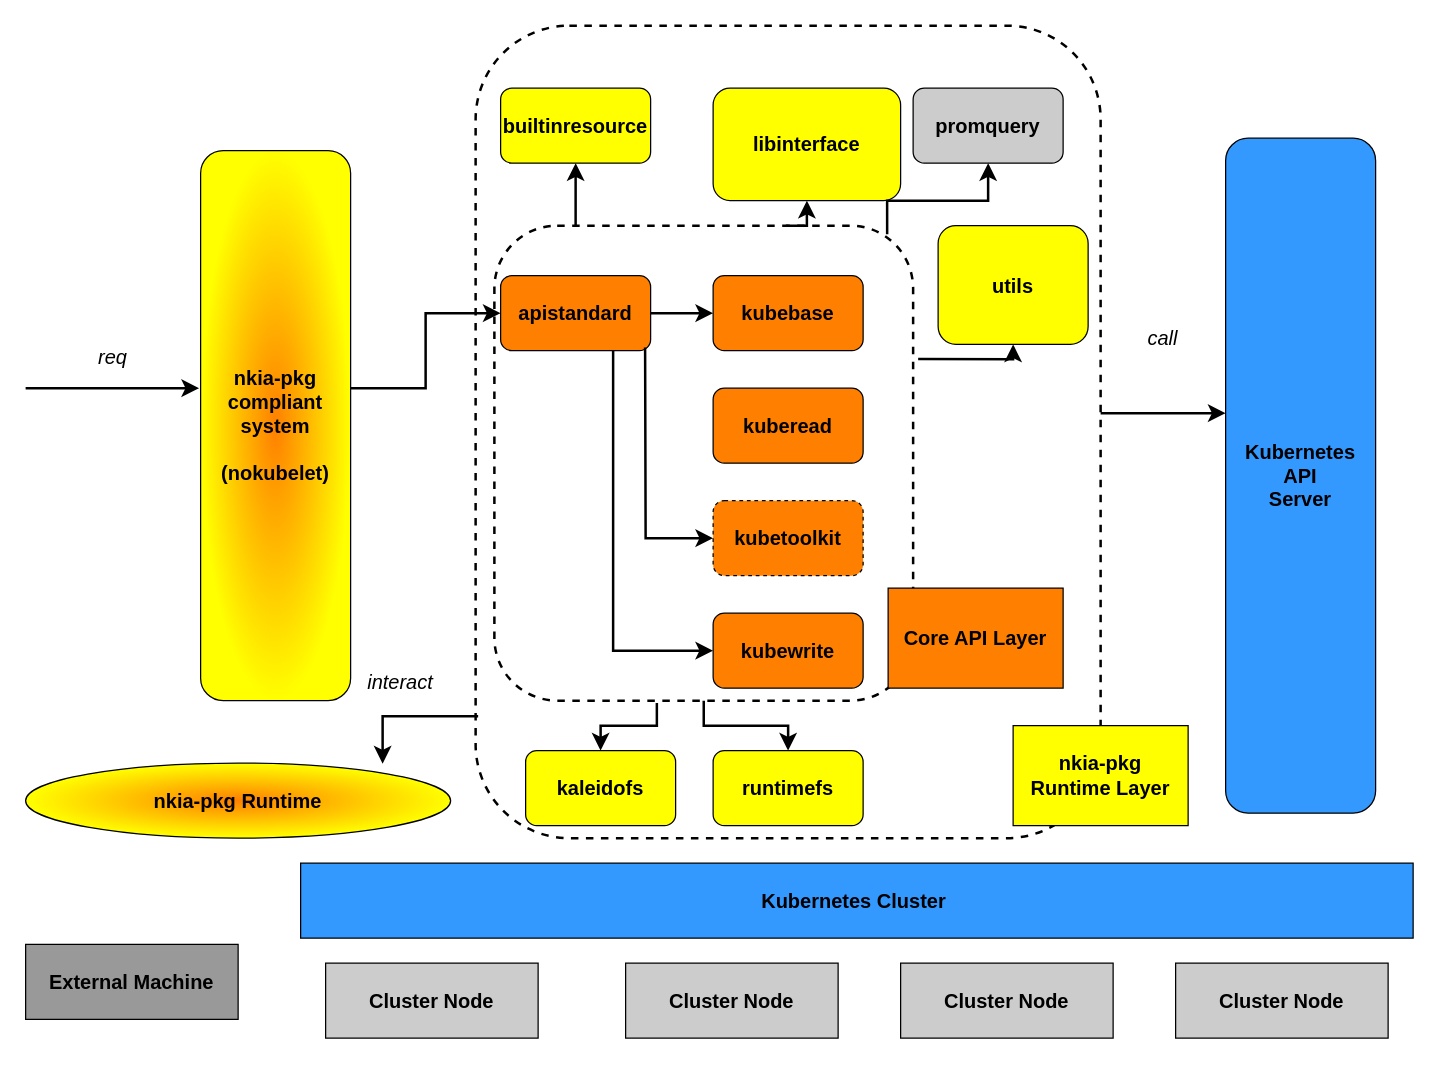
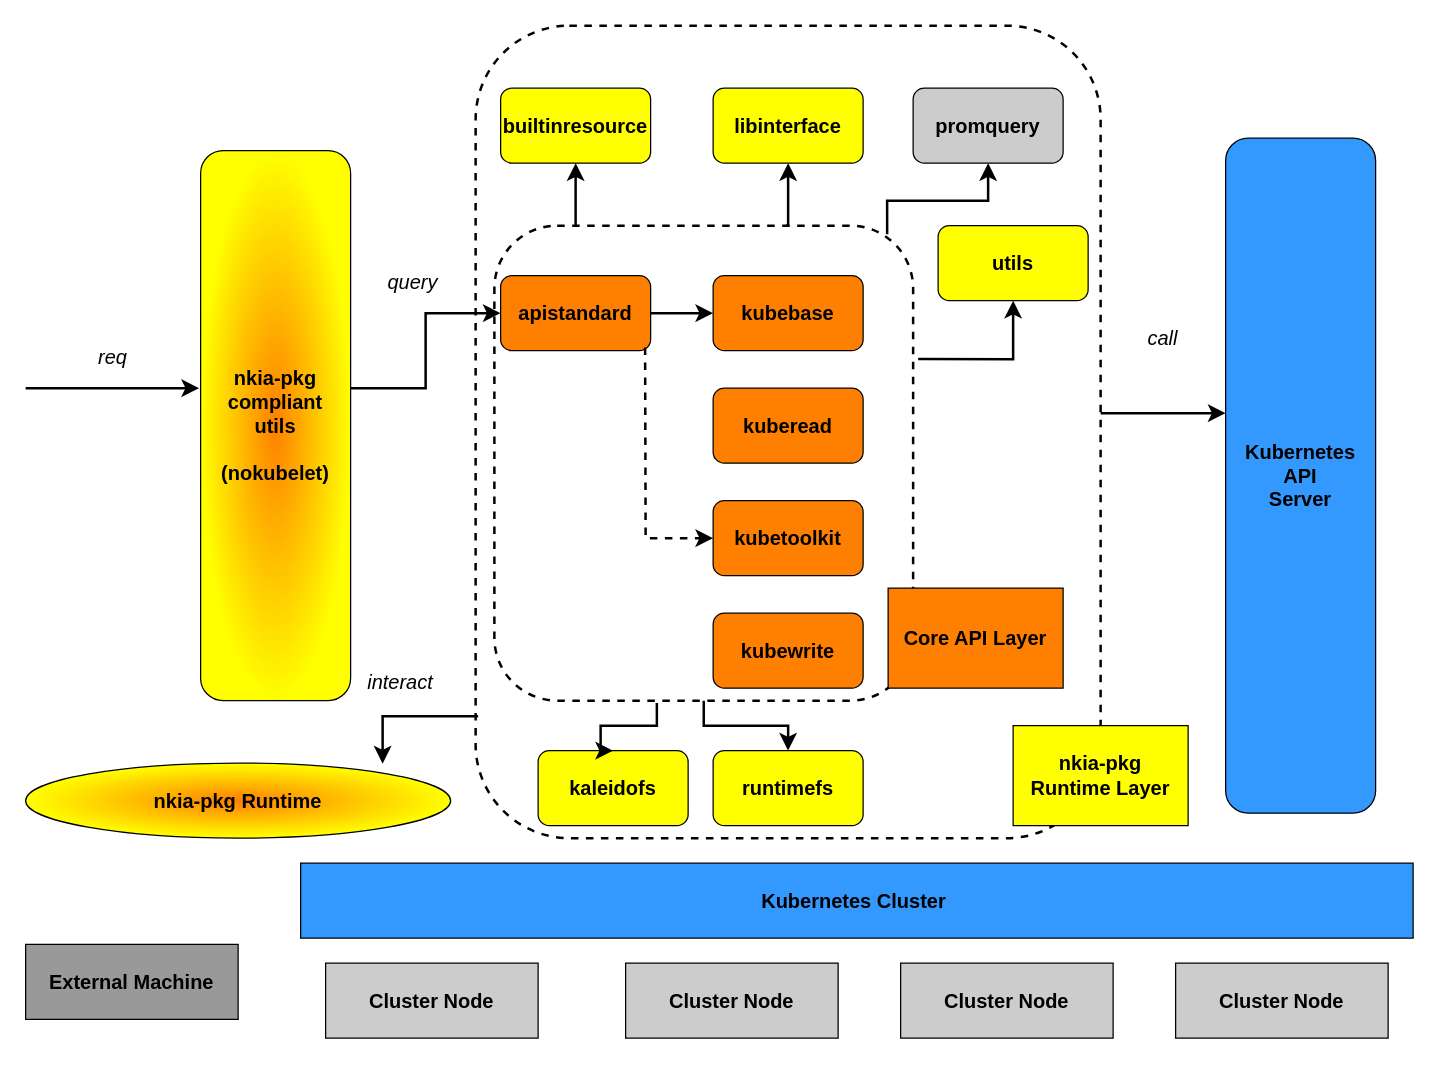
(807, 144) -> (788, 126)
none -> (413, 282)
(1013, 285) -> (1013, 263)
(276, 426) -> (276, 426)
(645, 468) -> (645, 468)
(788, 538) -> (788, 538)
(613, 544) -> none
(601, 788) -> (613, 788)
